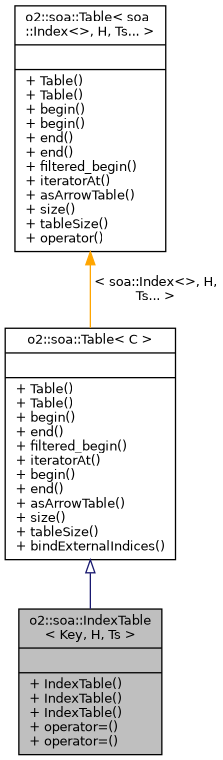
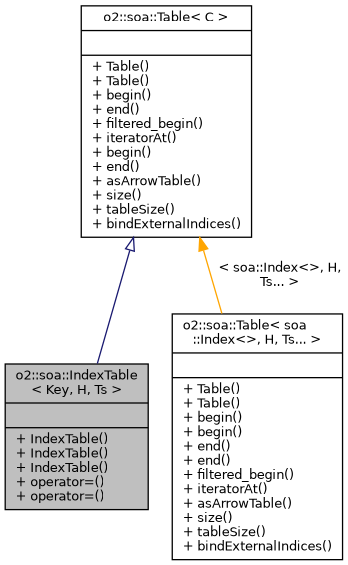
(65, 239) -> (257, 547)
(90, 296) -> (213, 282)
